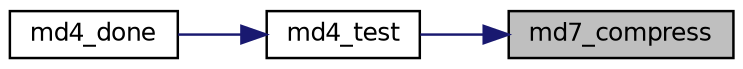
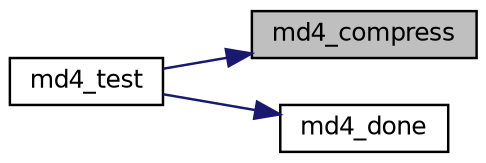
(210, 35) -> (209, 102)
(621, 35) -> (364, 35)
